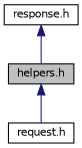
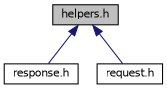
(41, 50) -> (60, 49)
